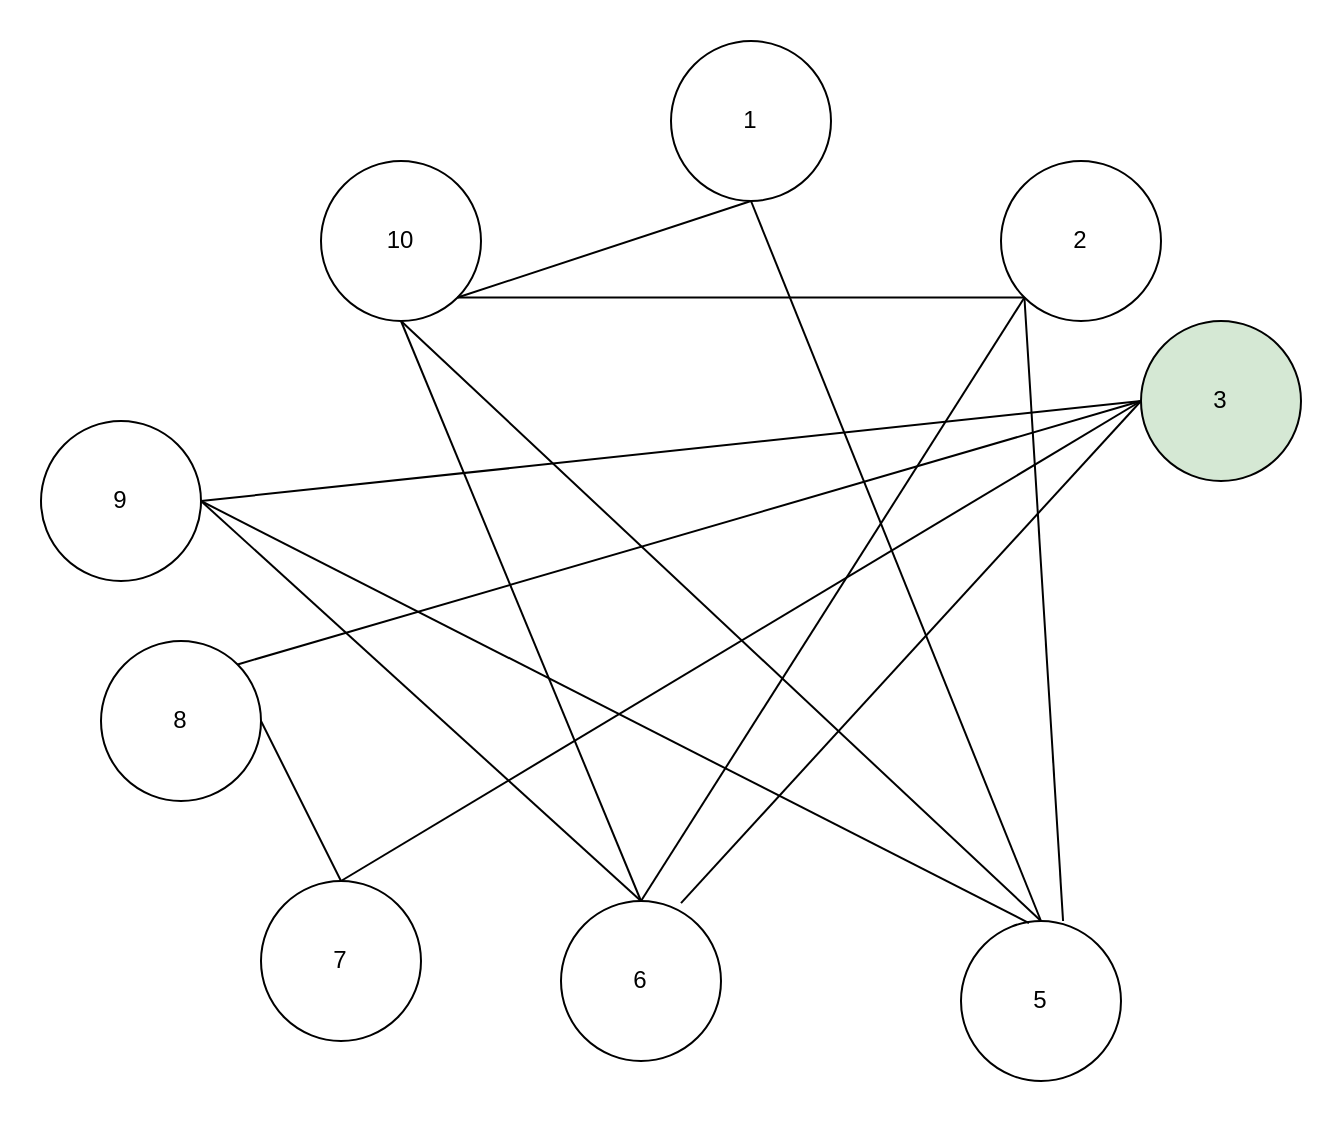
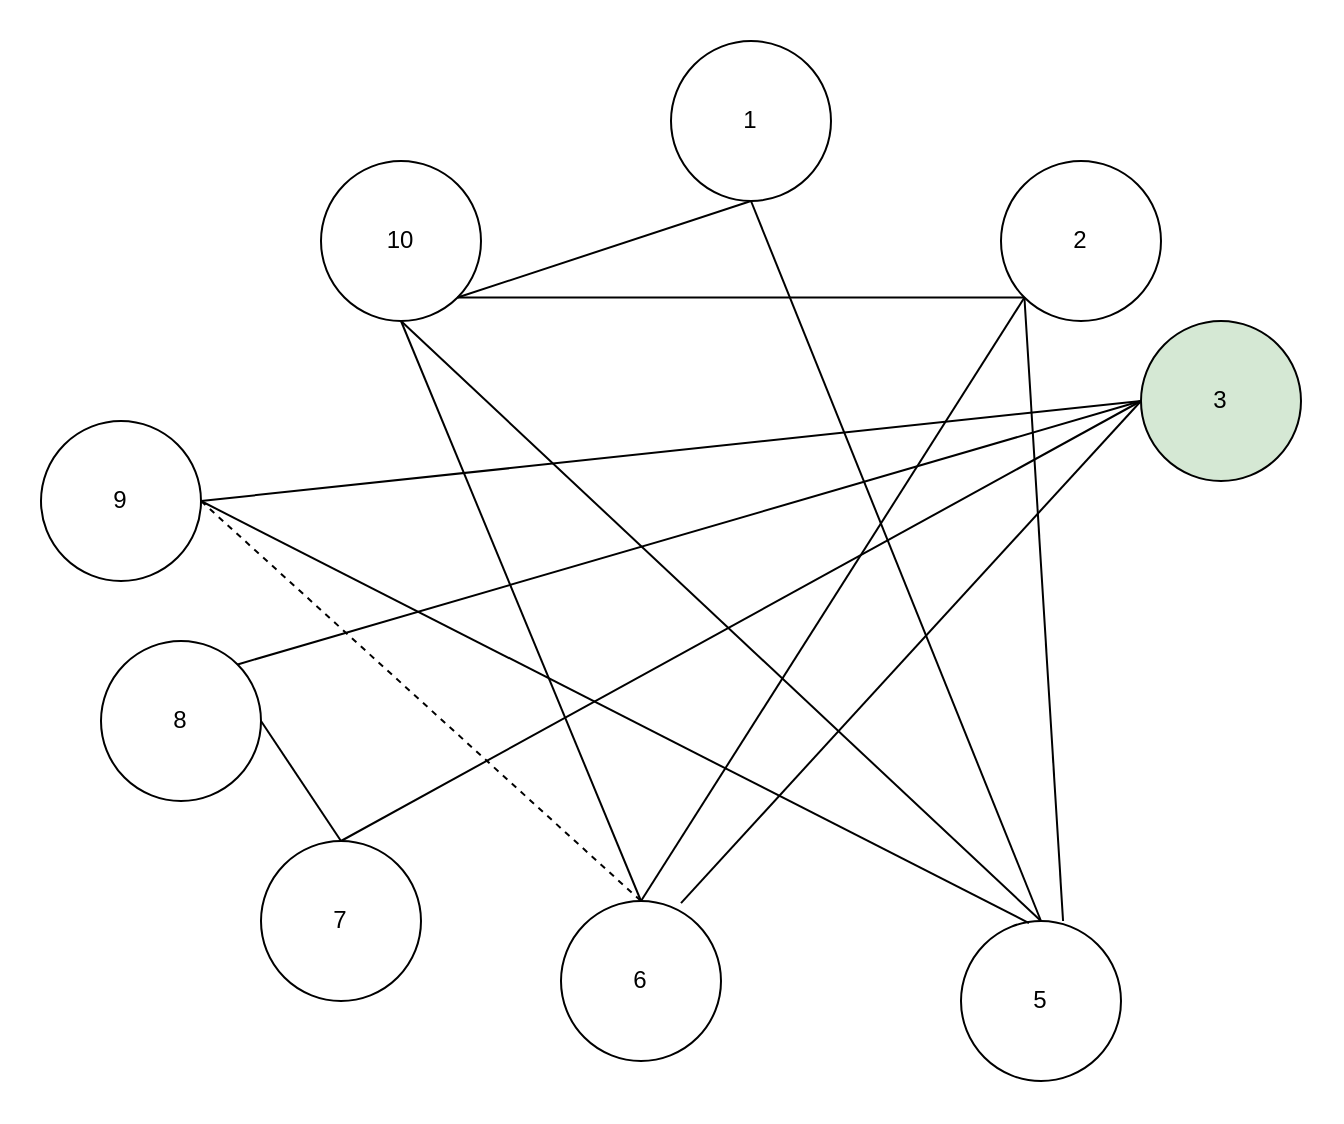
(562, 830) -> (562, 830)
(341, 961) -> (341, 921)
